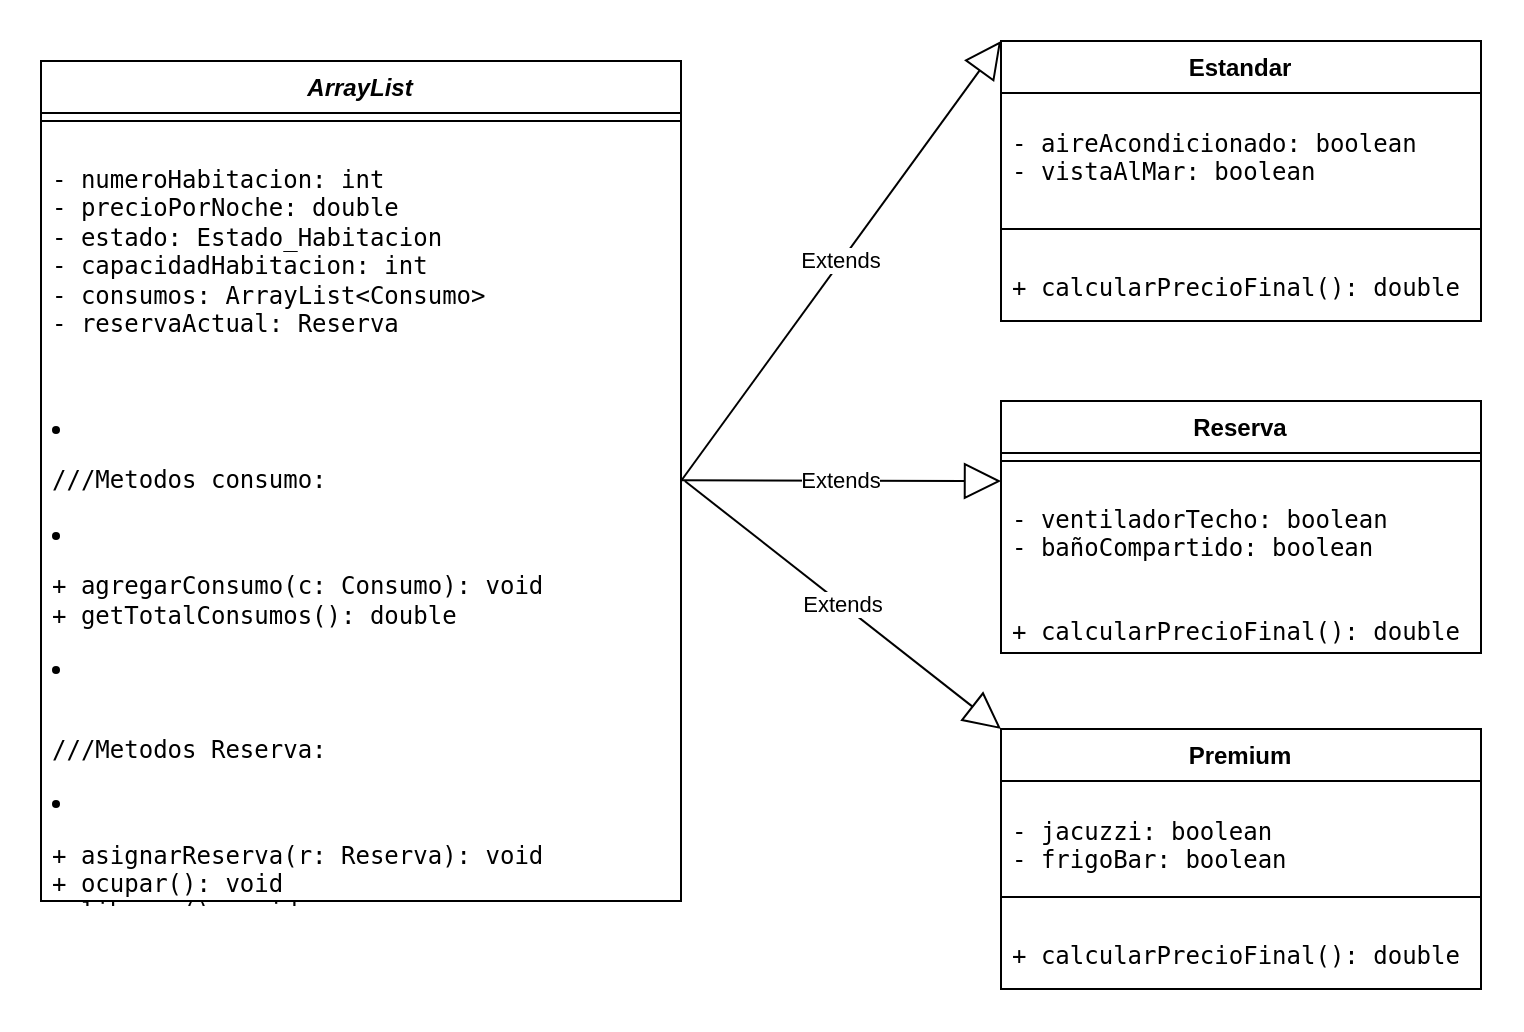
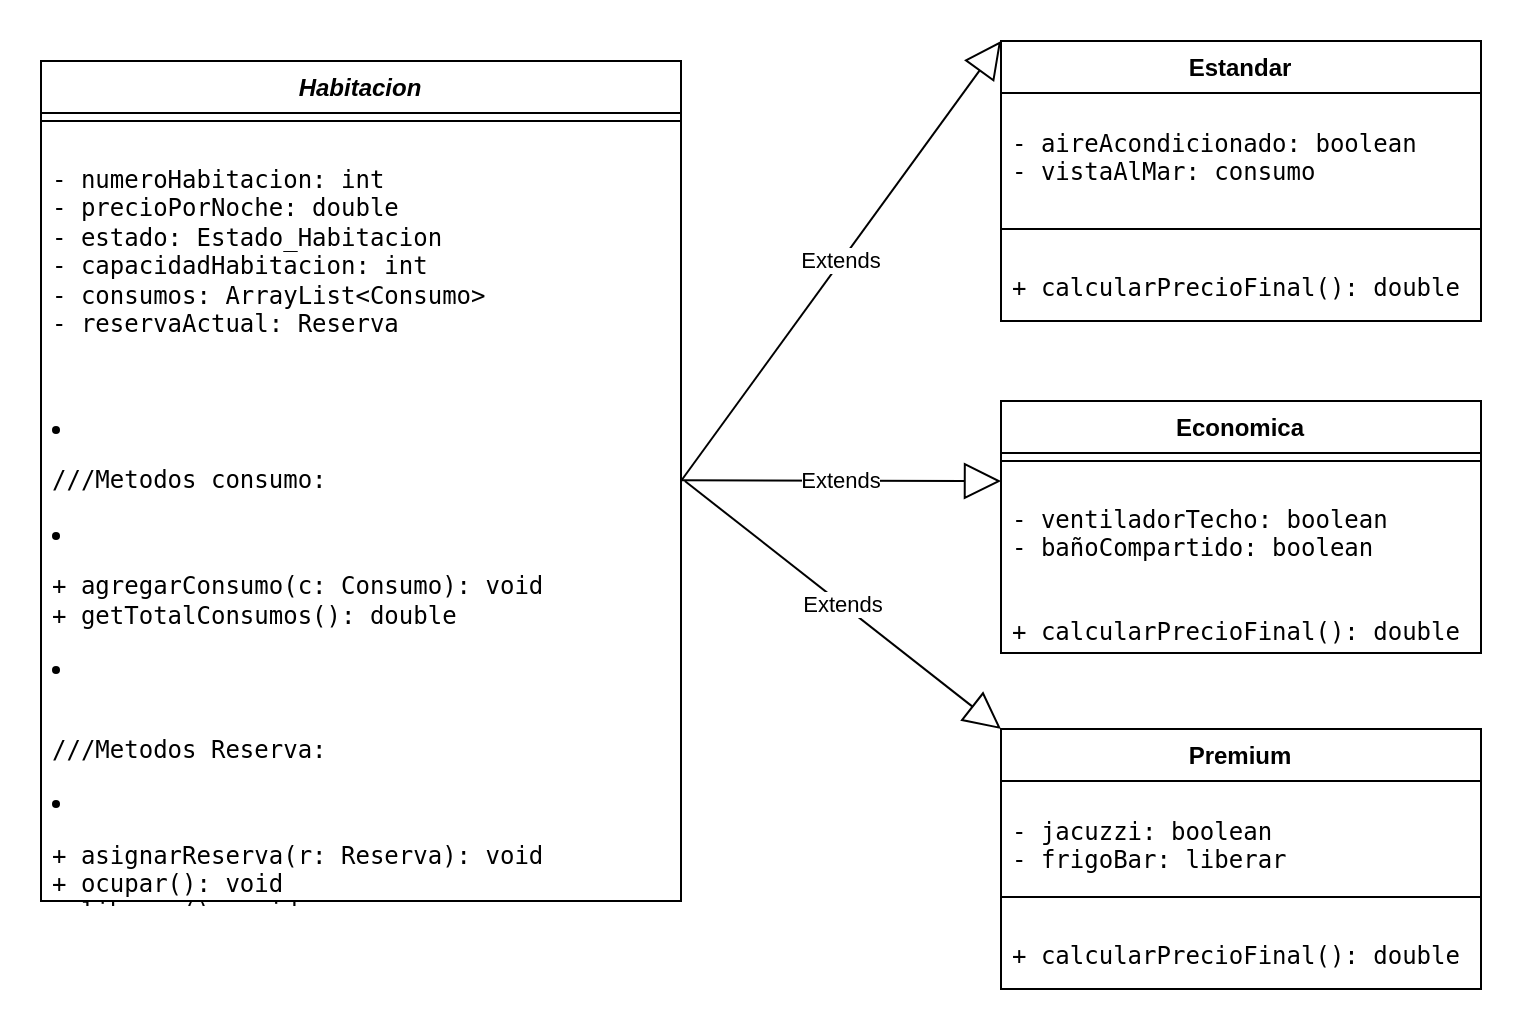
(361, 89) -> (361, 89)
(1179, 136) -> (1179, 136)
(1241, 429) -> (1241, 429)
(1125, 824) -> (1122, 824)
